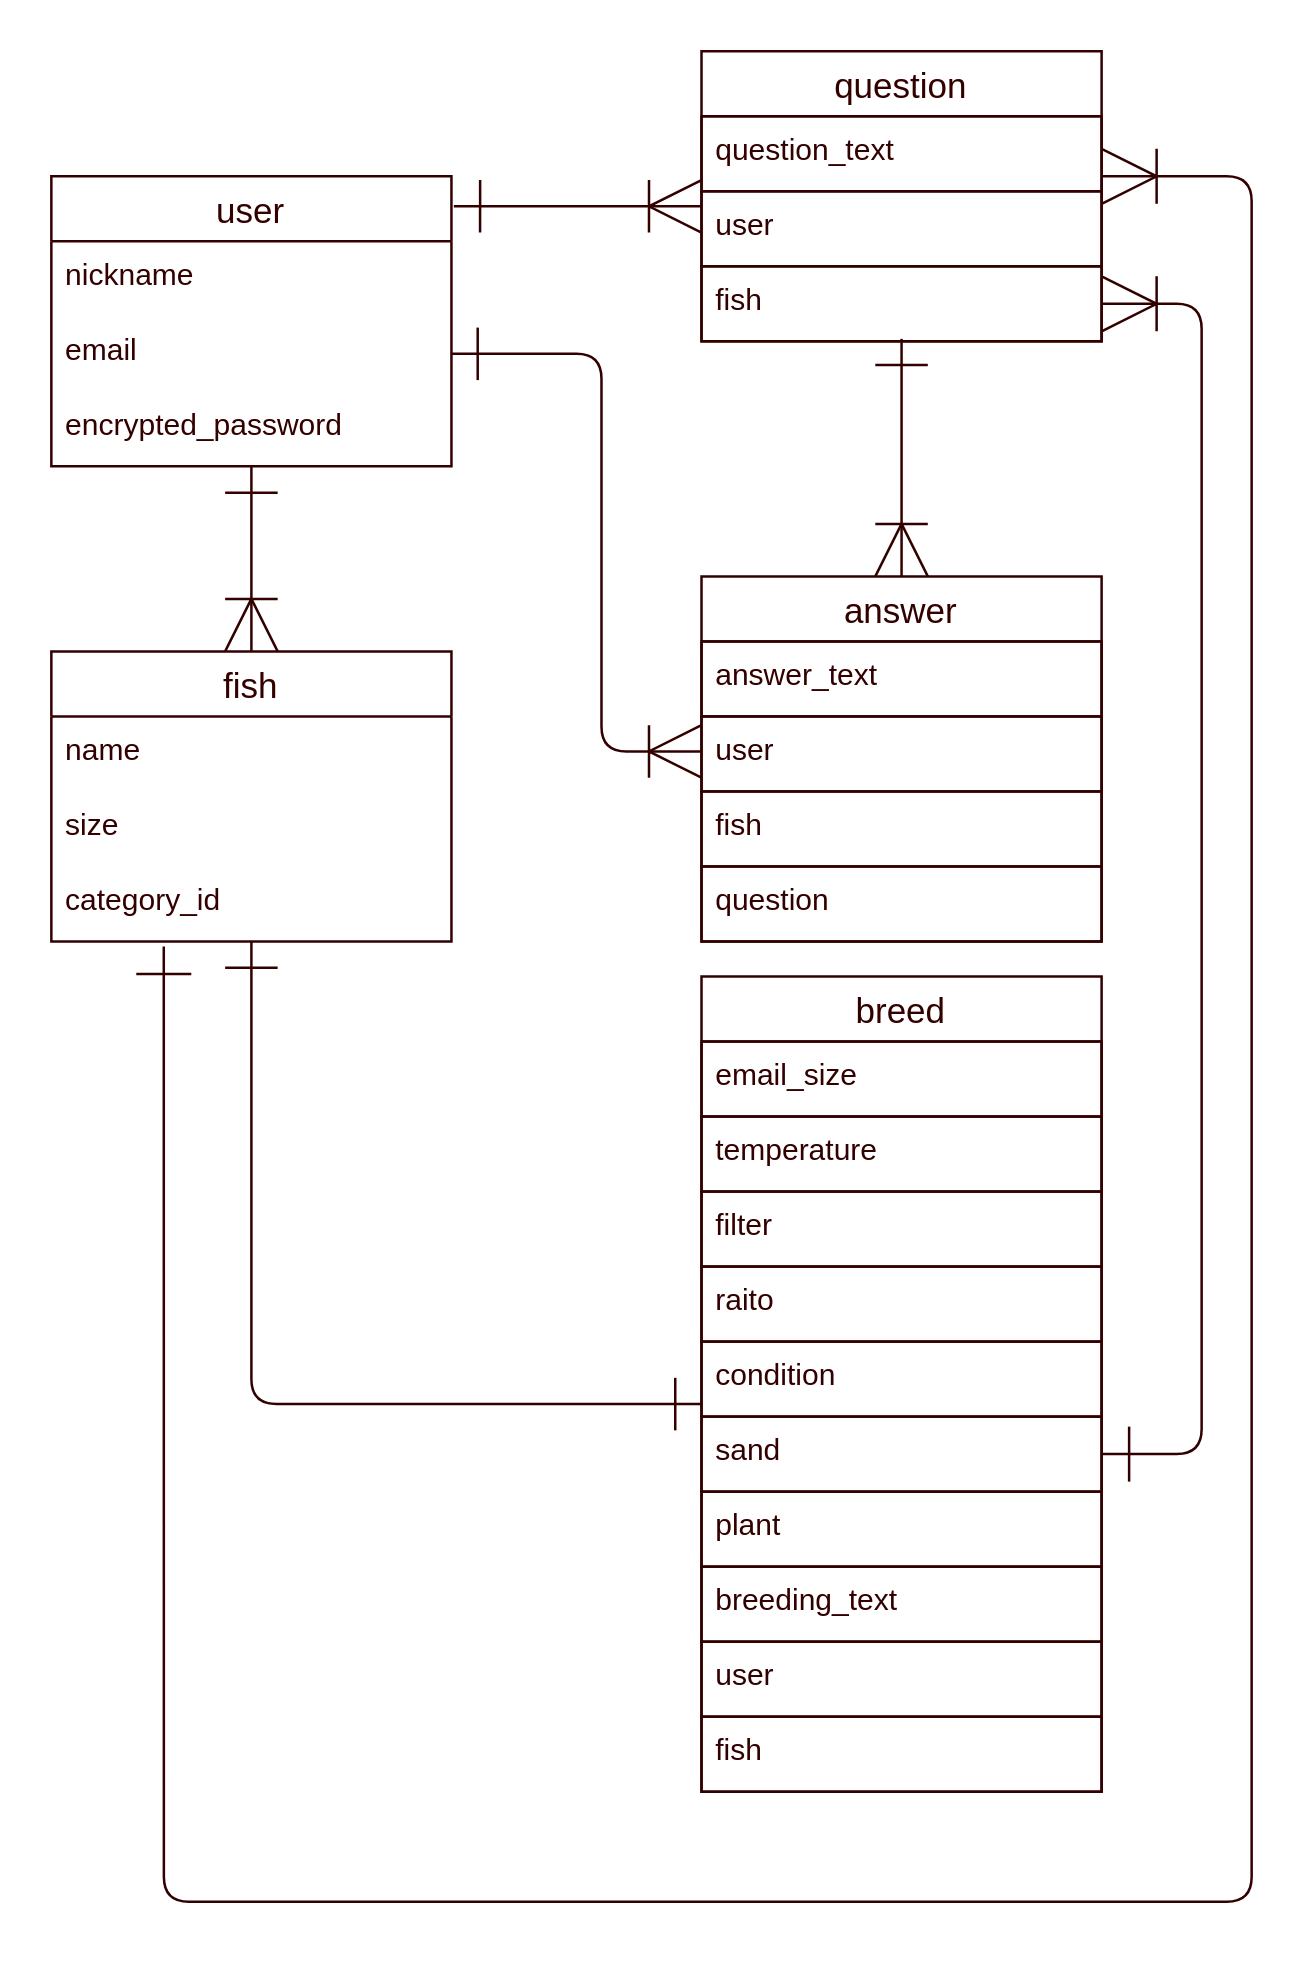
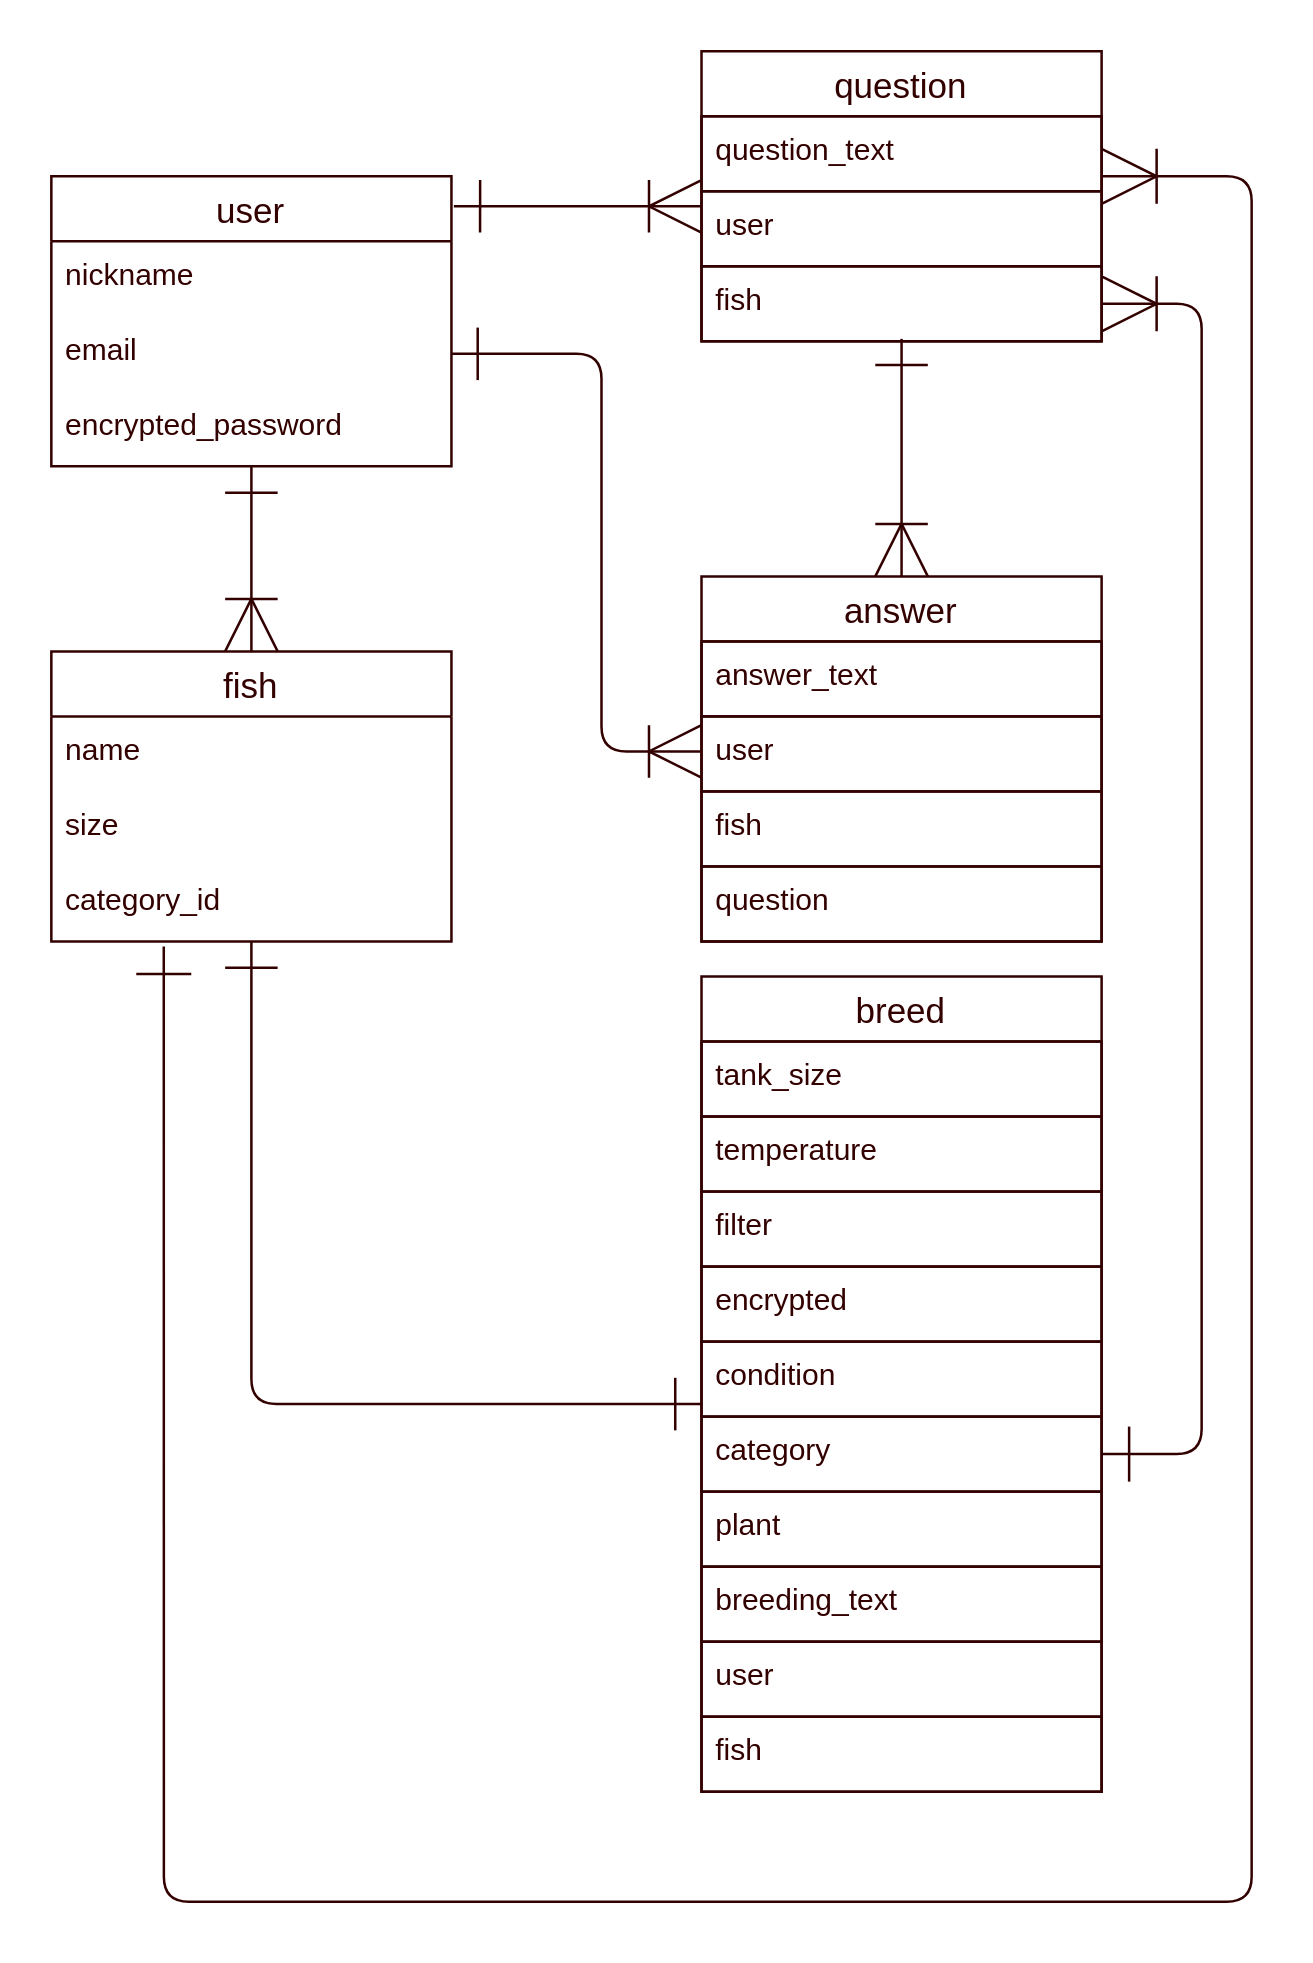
(787, 1075) -> (787, 1075)
(753, 1300) -> (791, 1300)
(749, 1450) -> (782, 1450)
